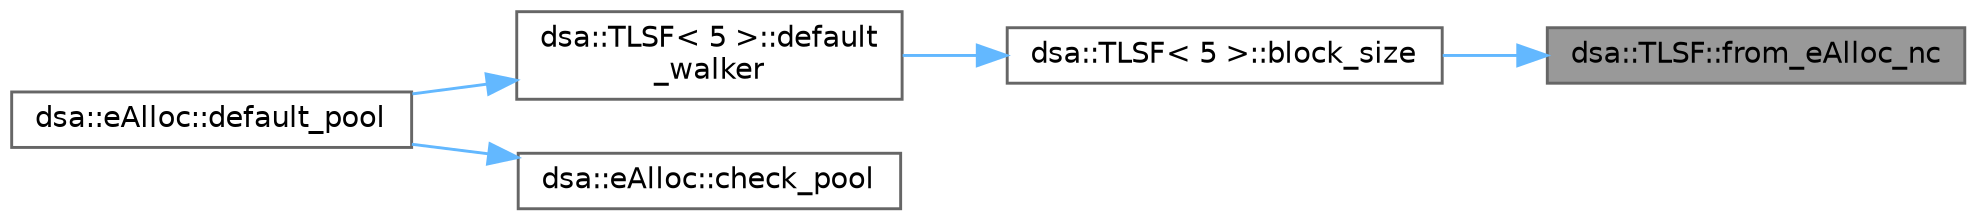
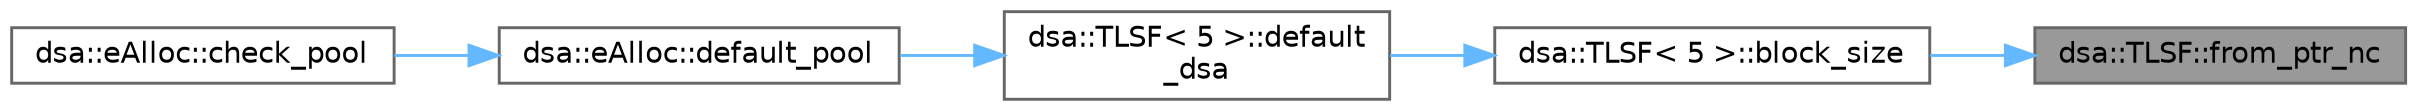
(709, 55) -> (1197, 55)
(1756, 55) -> (2220, 55)
(450, 149) -> (431, 55)
